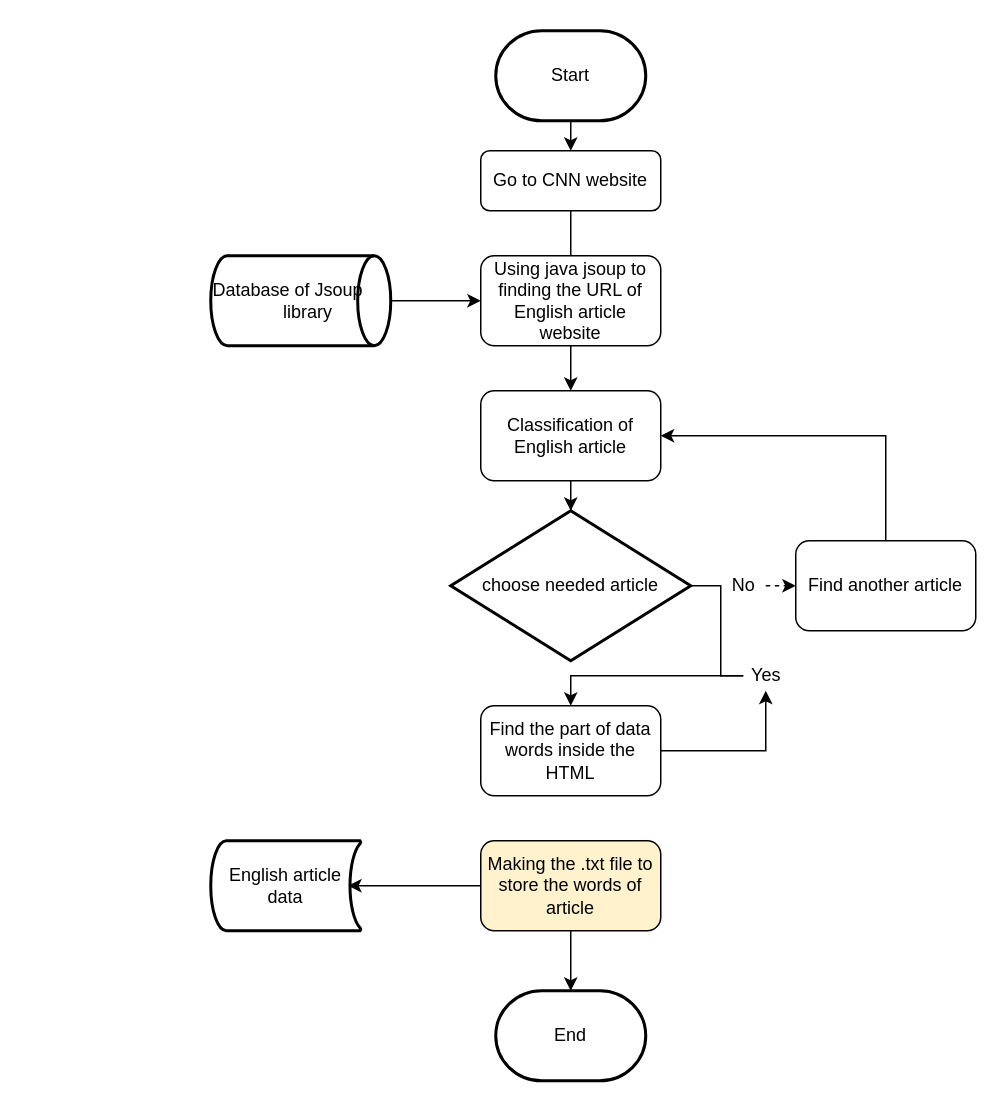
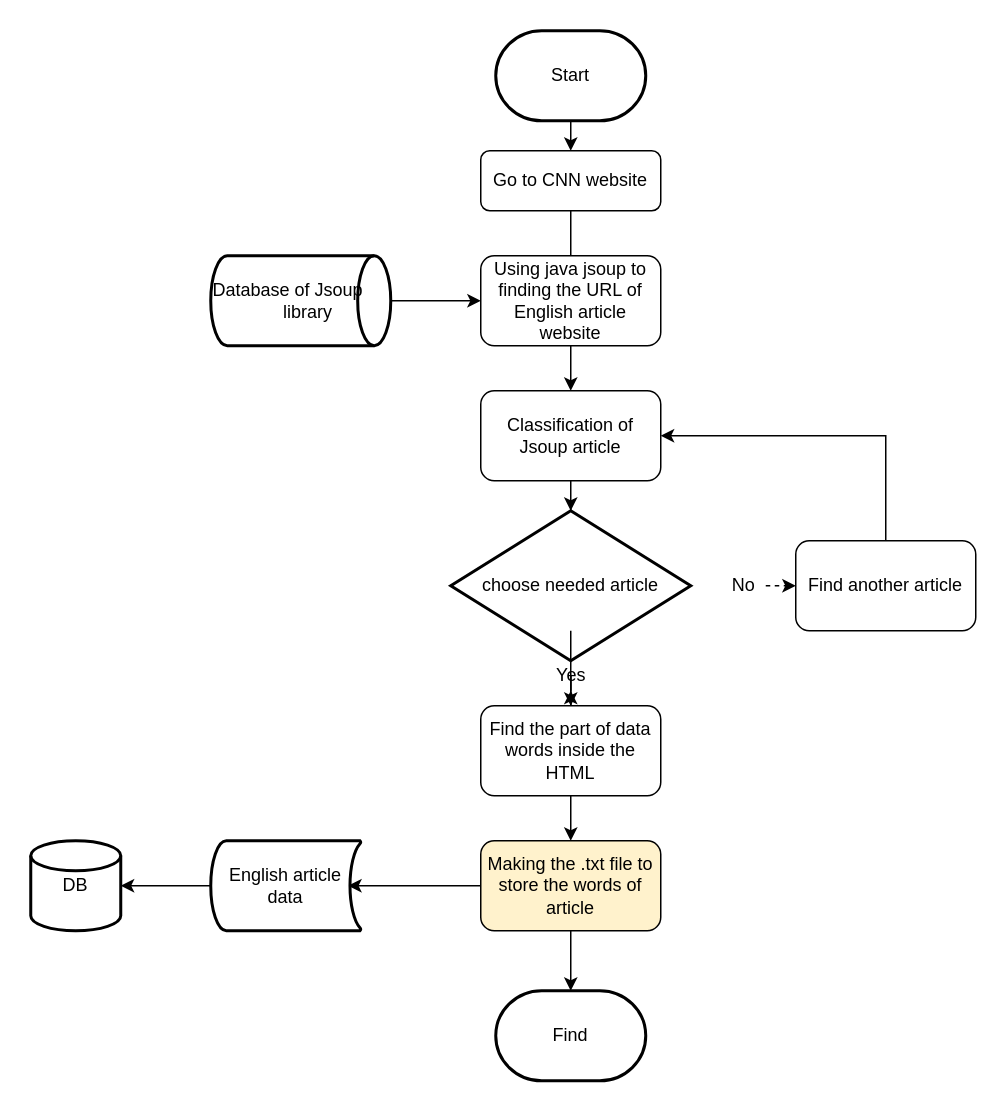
(571, 436) -> (571, 436)
(766, 676) -> (571, 676)
none -> (571, 824)
none -> (76, 886)
none -> (171, 886)
(571, 1036) -> (571, 1036)
